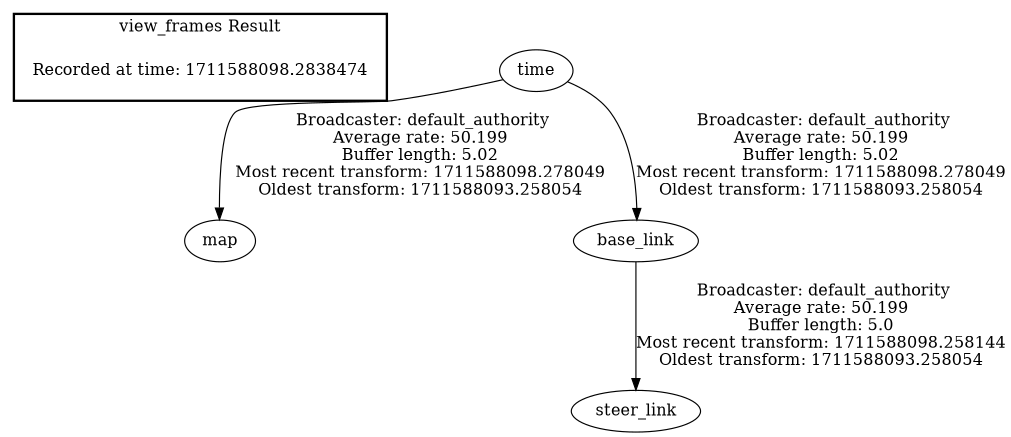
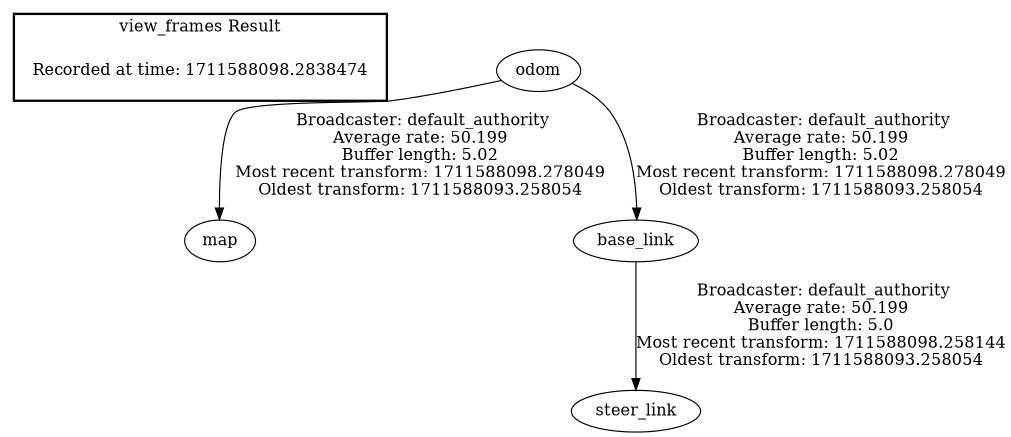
(536, 71) -> (539, 71)
